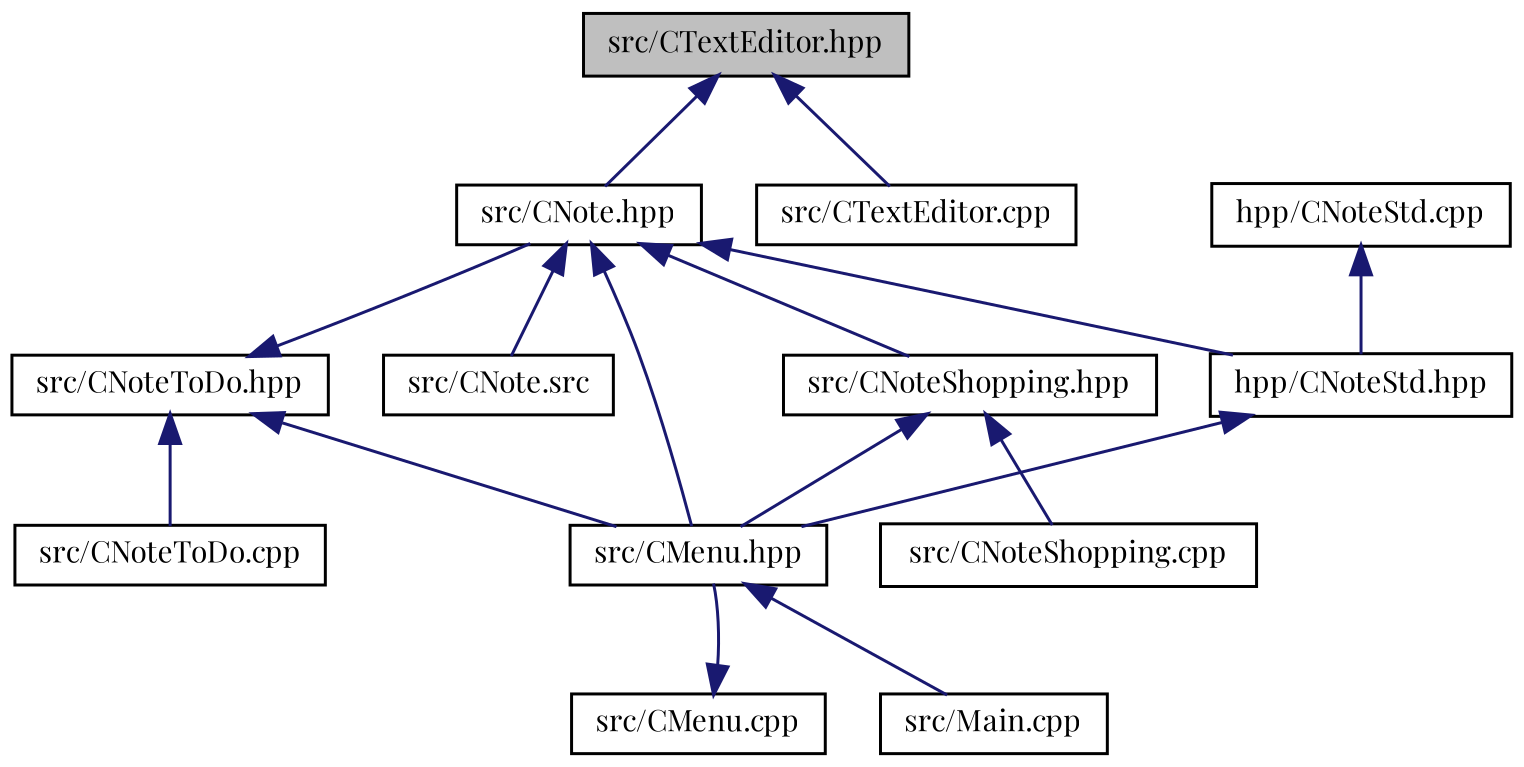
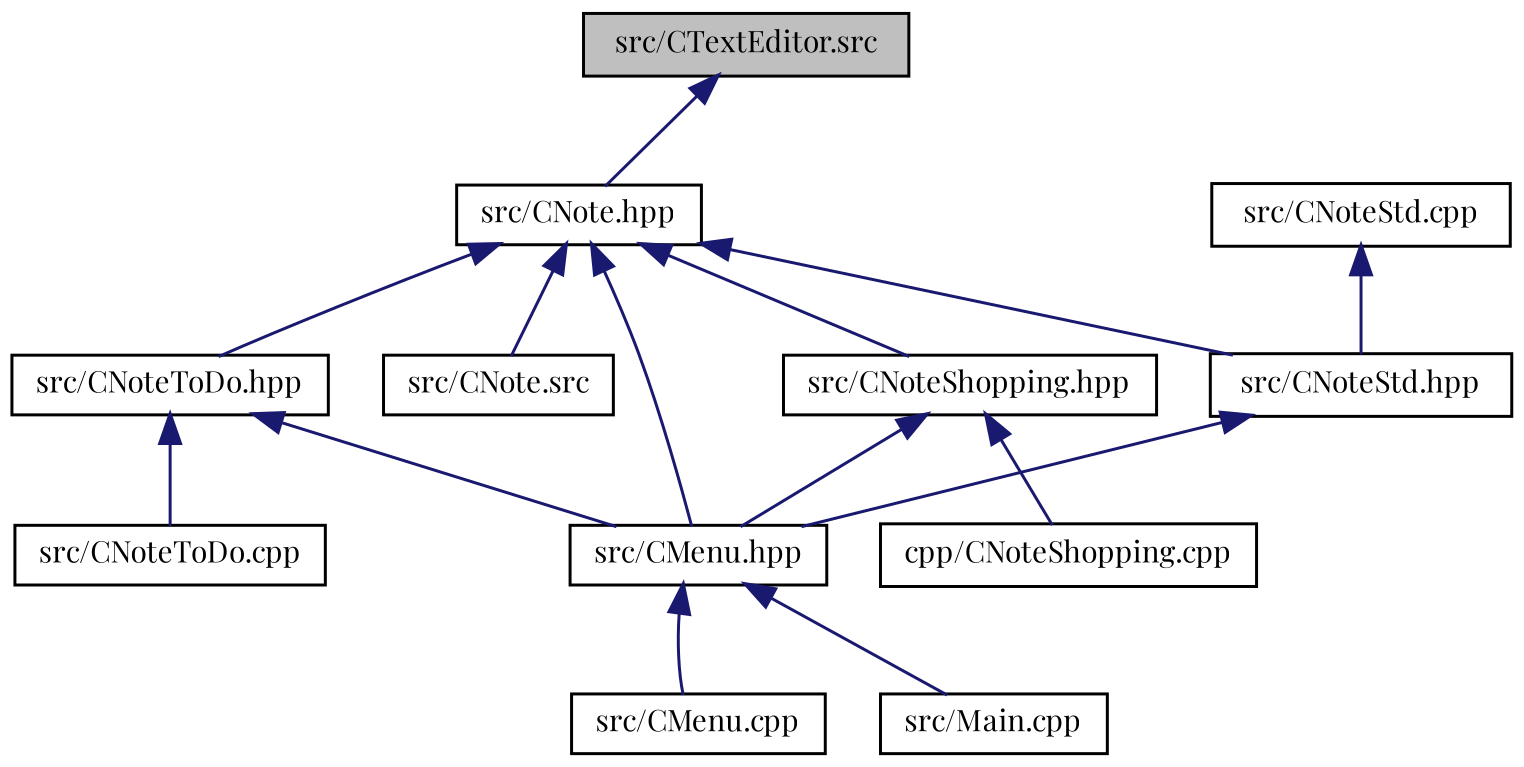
(746, 45) -> (746, 45)
(916, 215) -> none
(1361, 215) -> (1361, 215)
(404, 296) -> (344, 304)
(1361, 385) -> (1361, 385)
(1069, 555) -> (1069, 555)
(718, 624) -> (679, 655)
